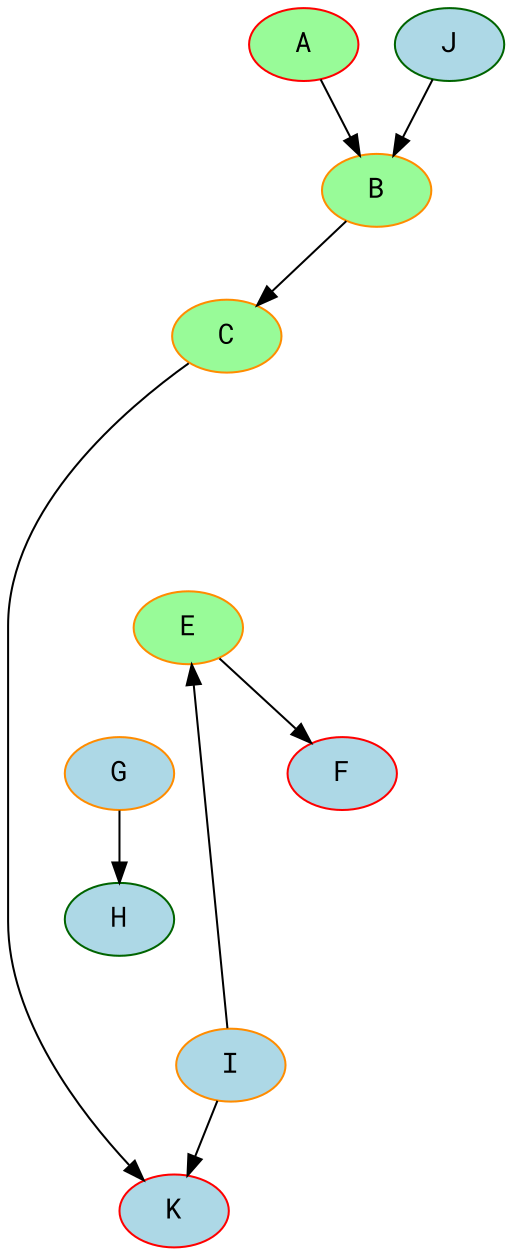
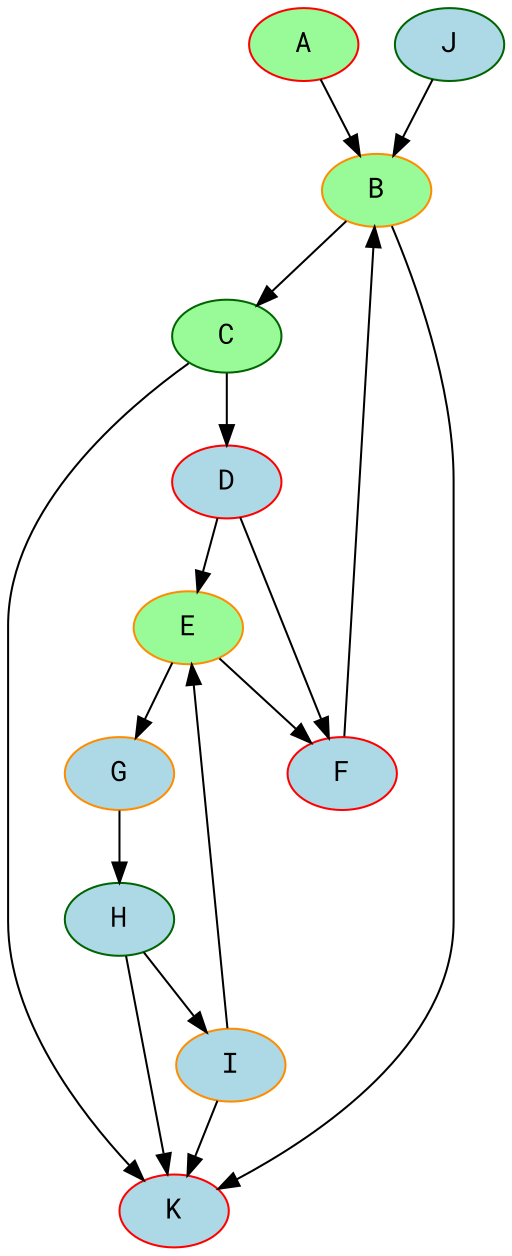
(227, 336) -> (227, 336)
none -> (227, 482)
none -> (359, 492)
none -> (159, 691)
none -> (454, 746)
none -> (169, 984)
none -> (145, 1055)
